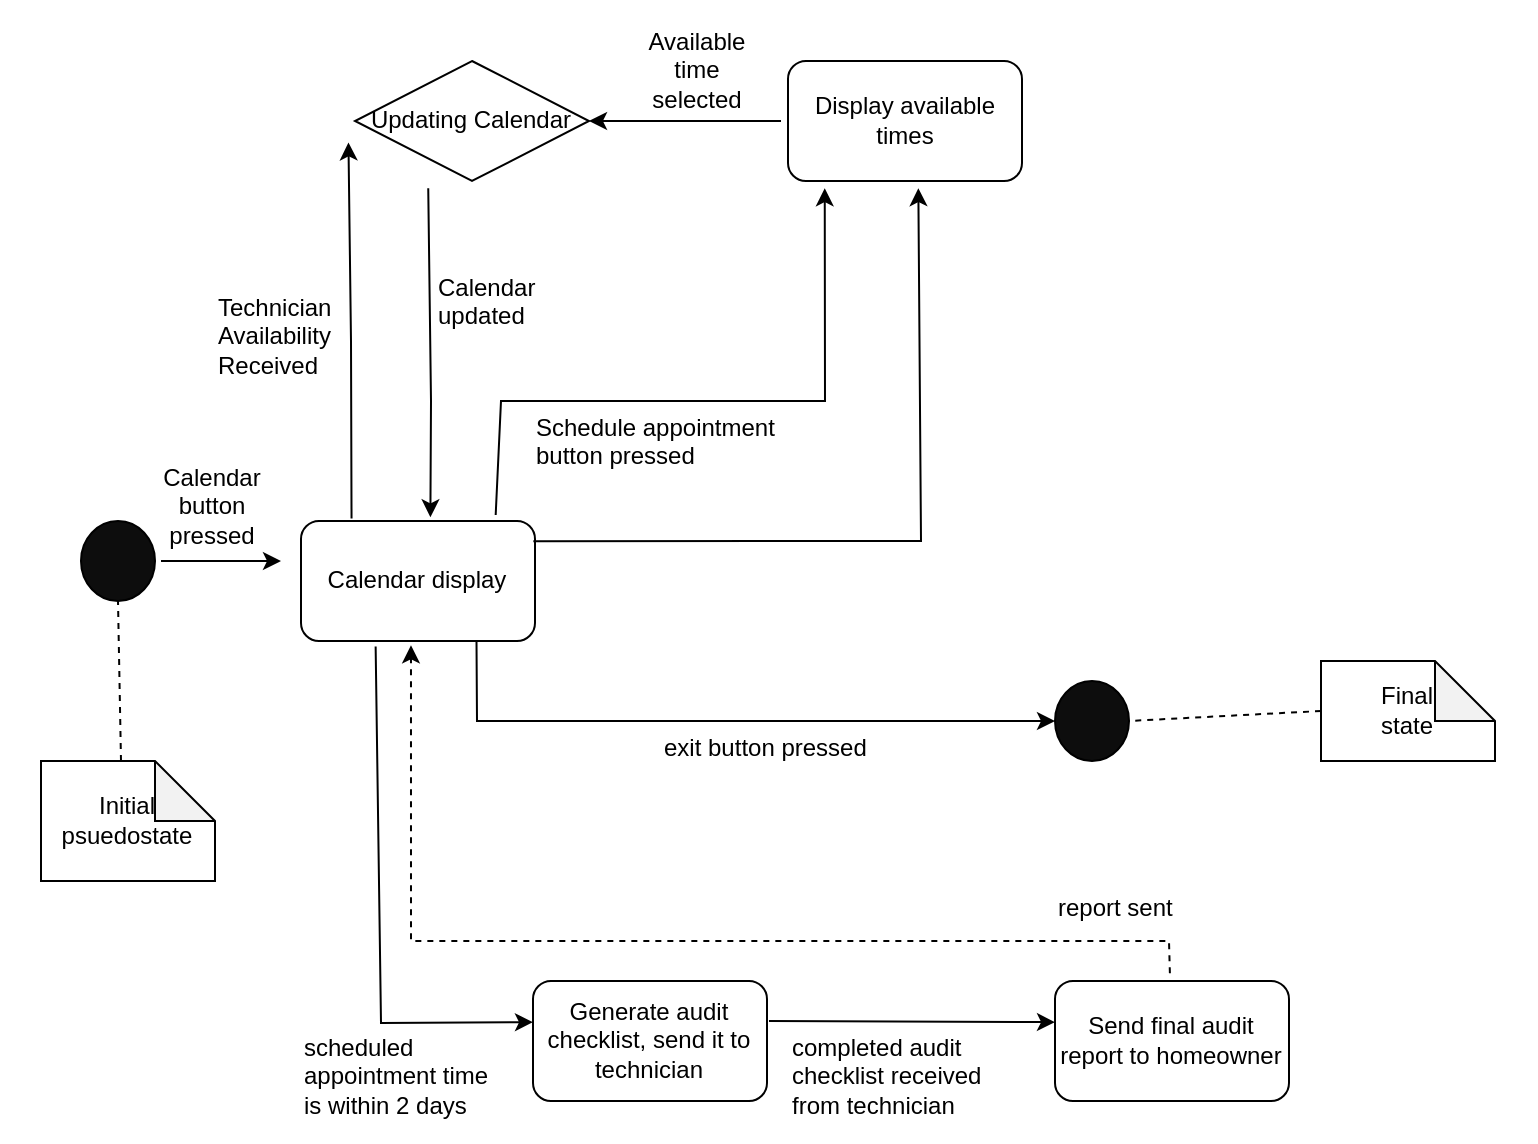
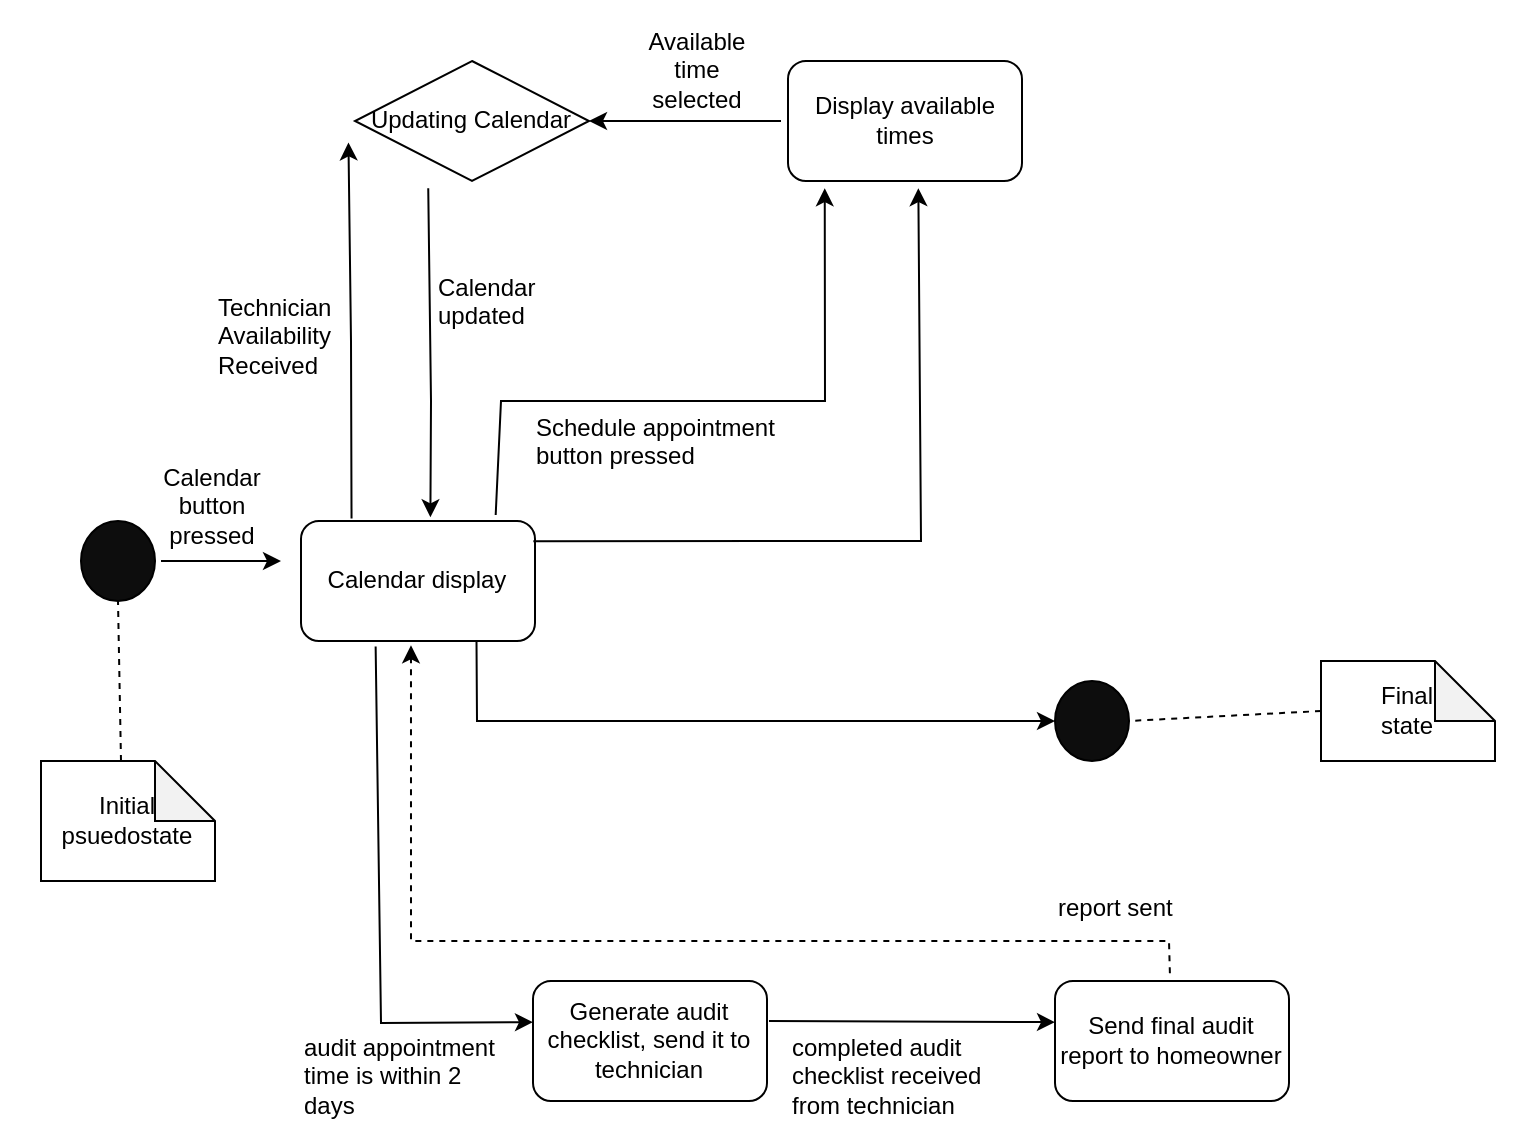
(781, 761) -> none
(406, 1078) -> (406, 1078)
